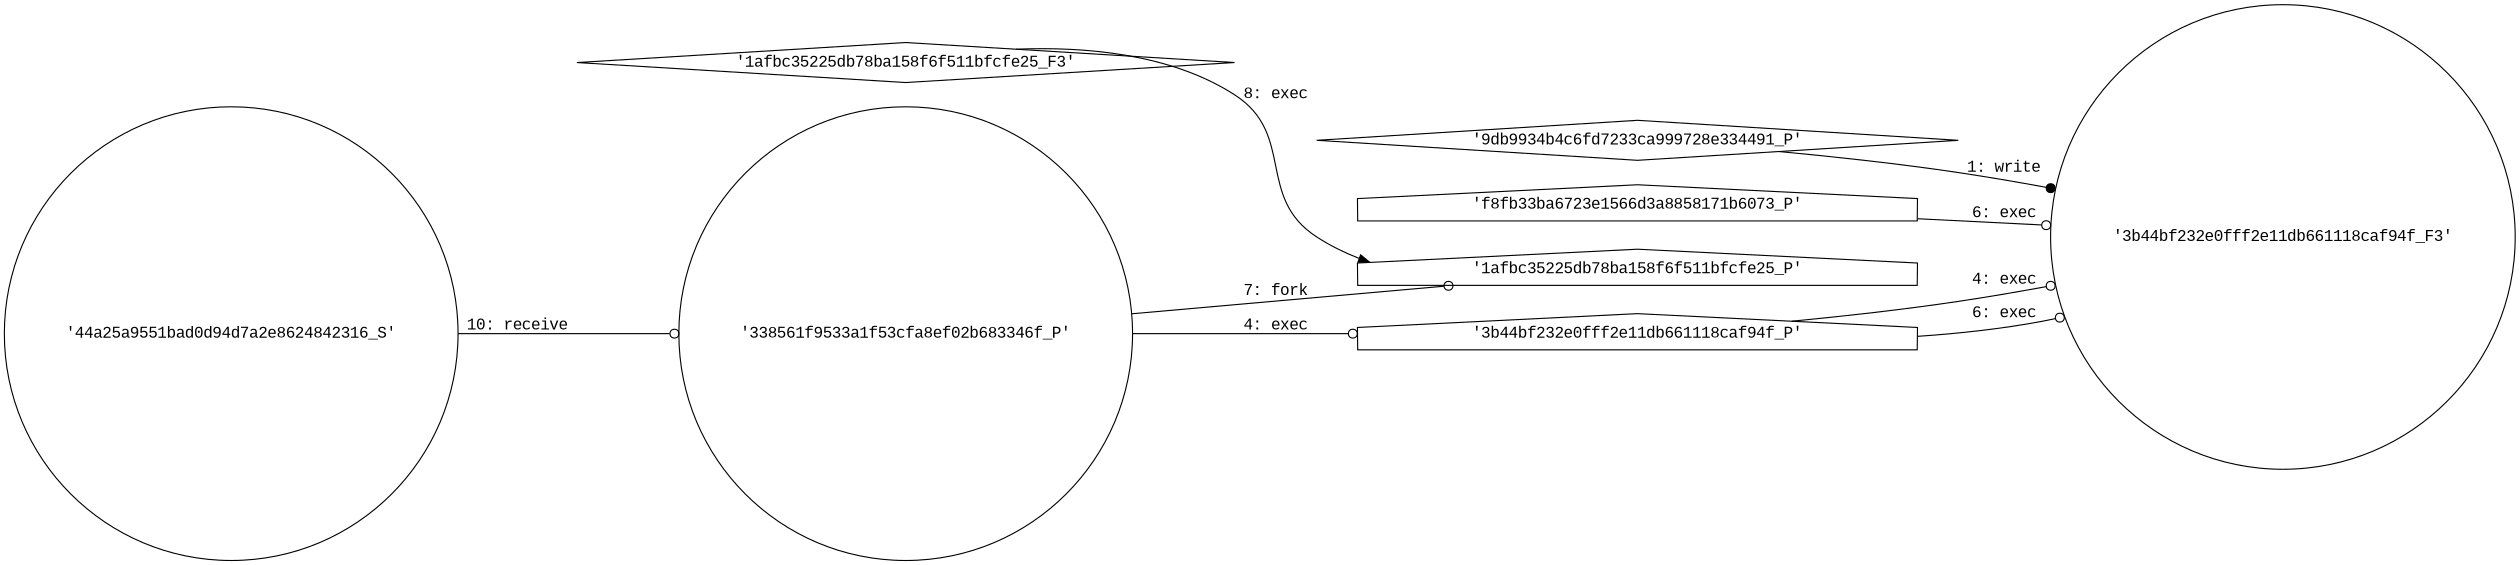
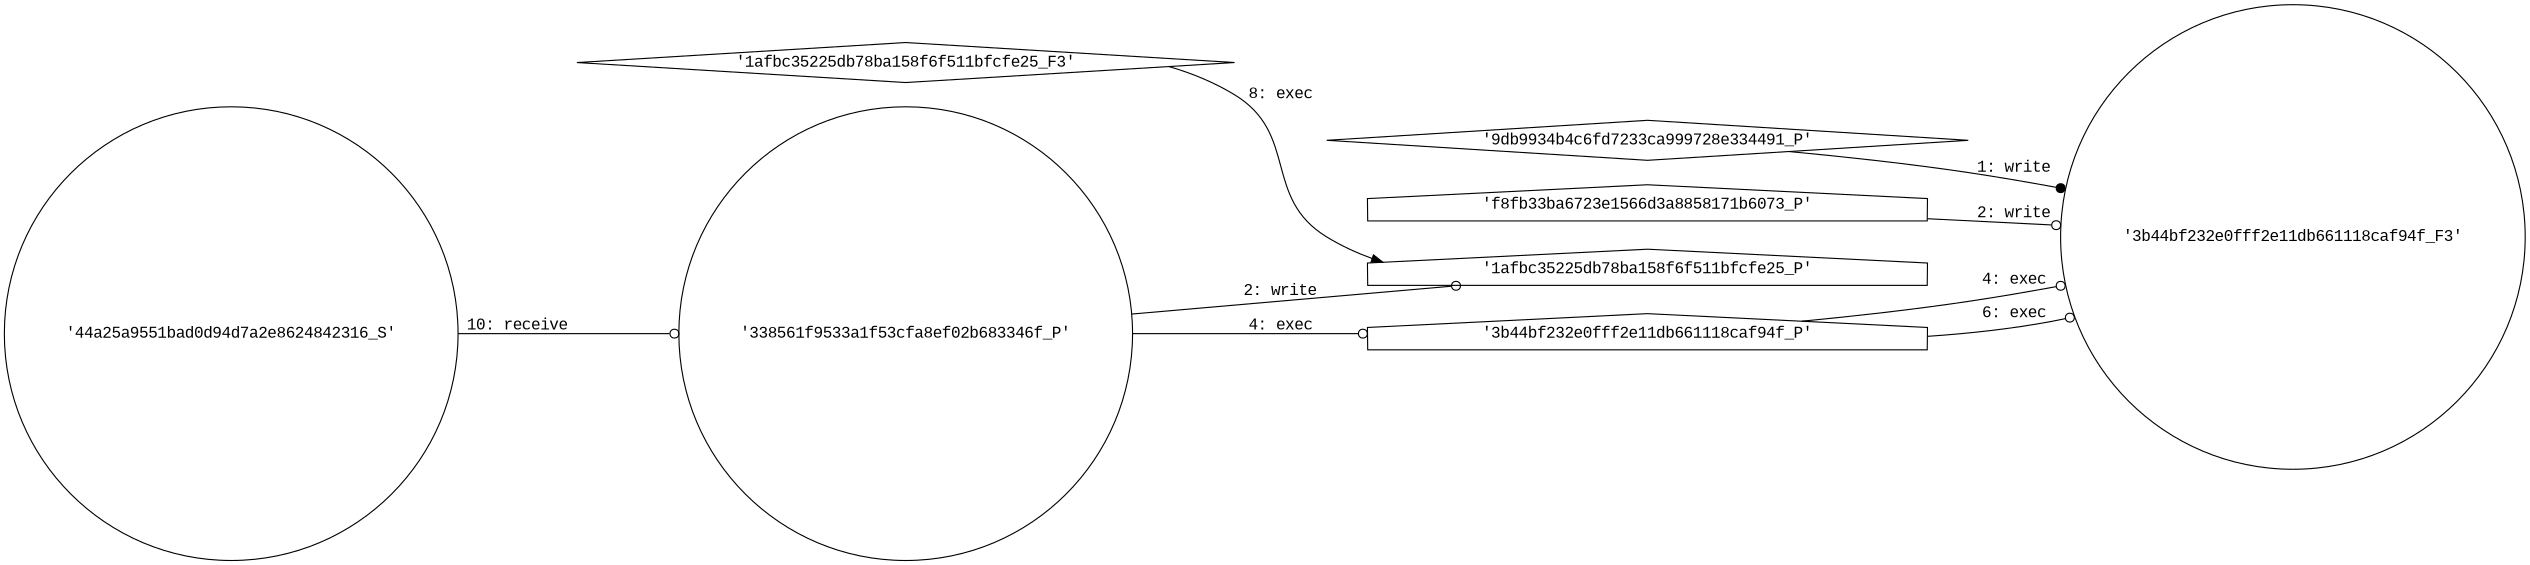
(2004, 213) -> (2014, 213)
(1276, 291) -> (1281, 291)
